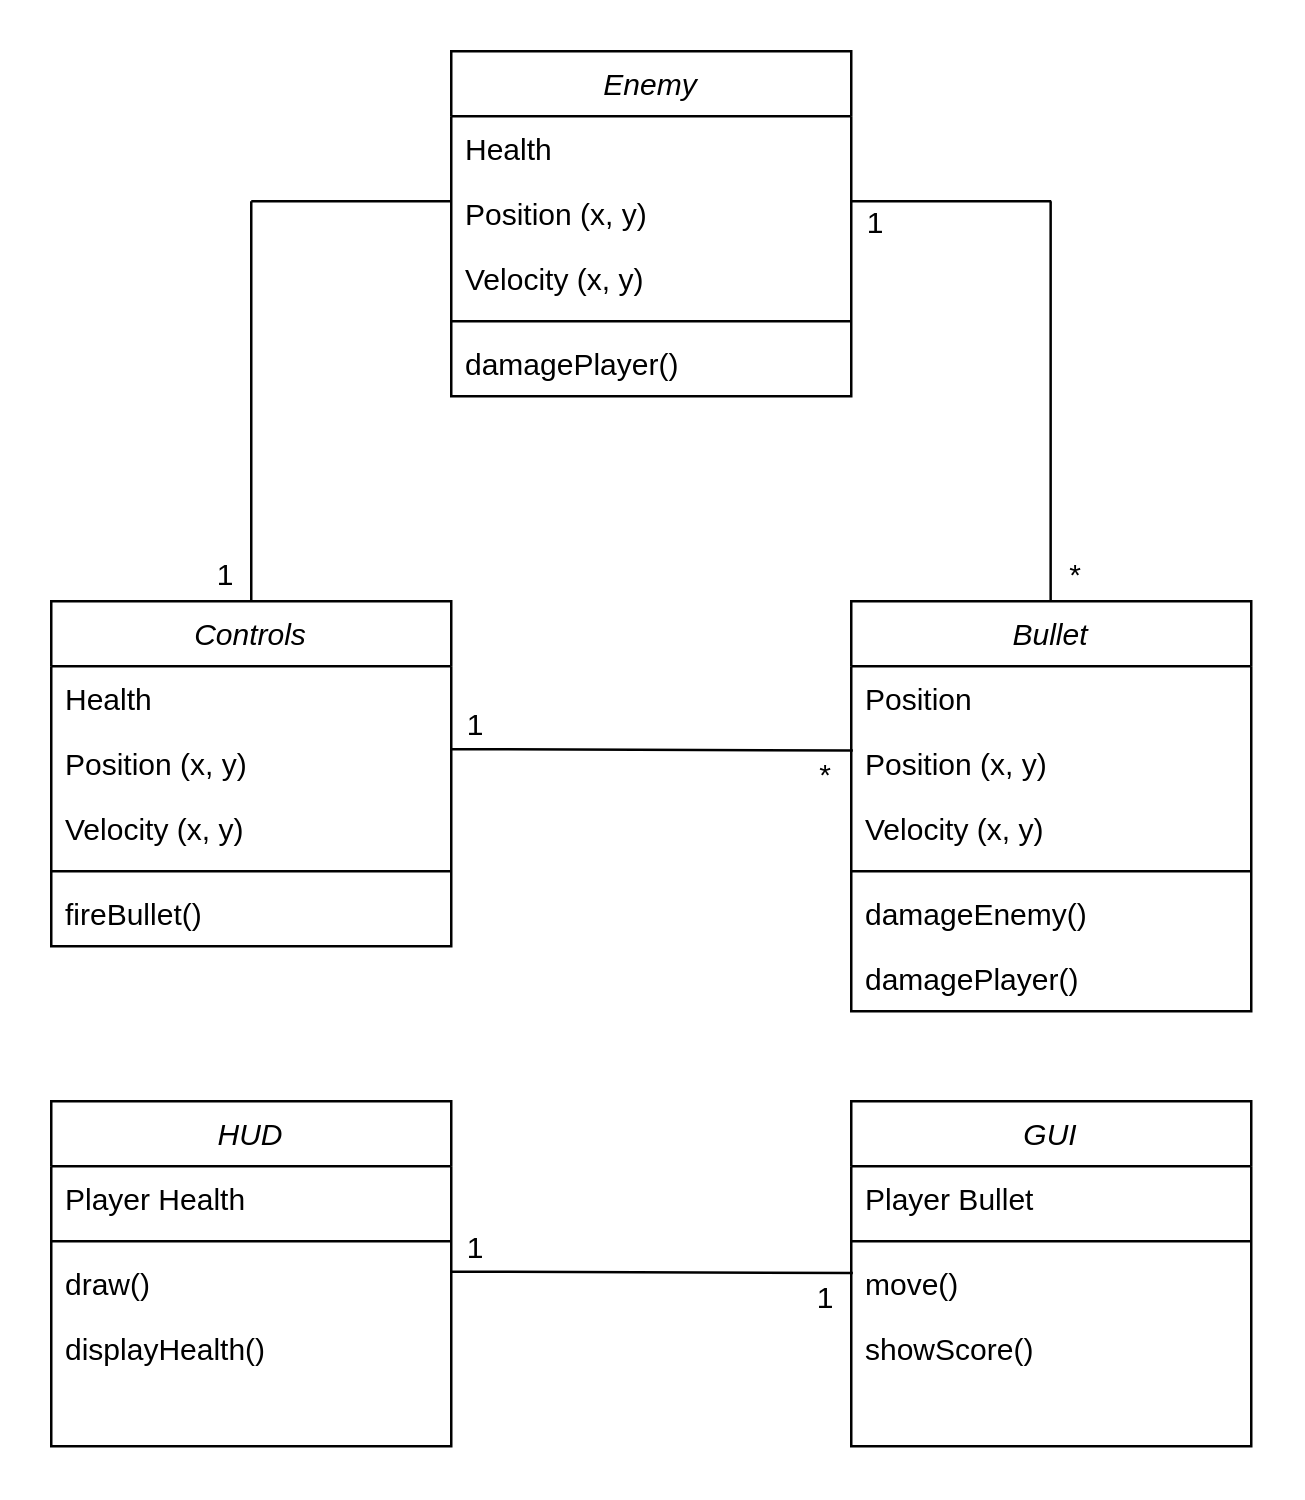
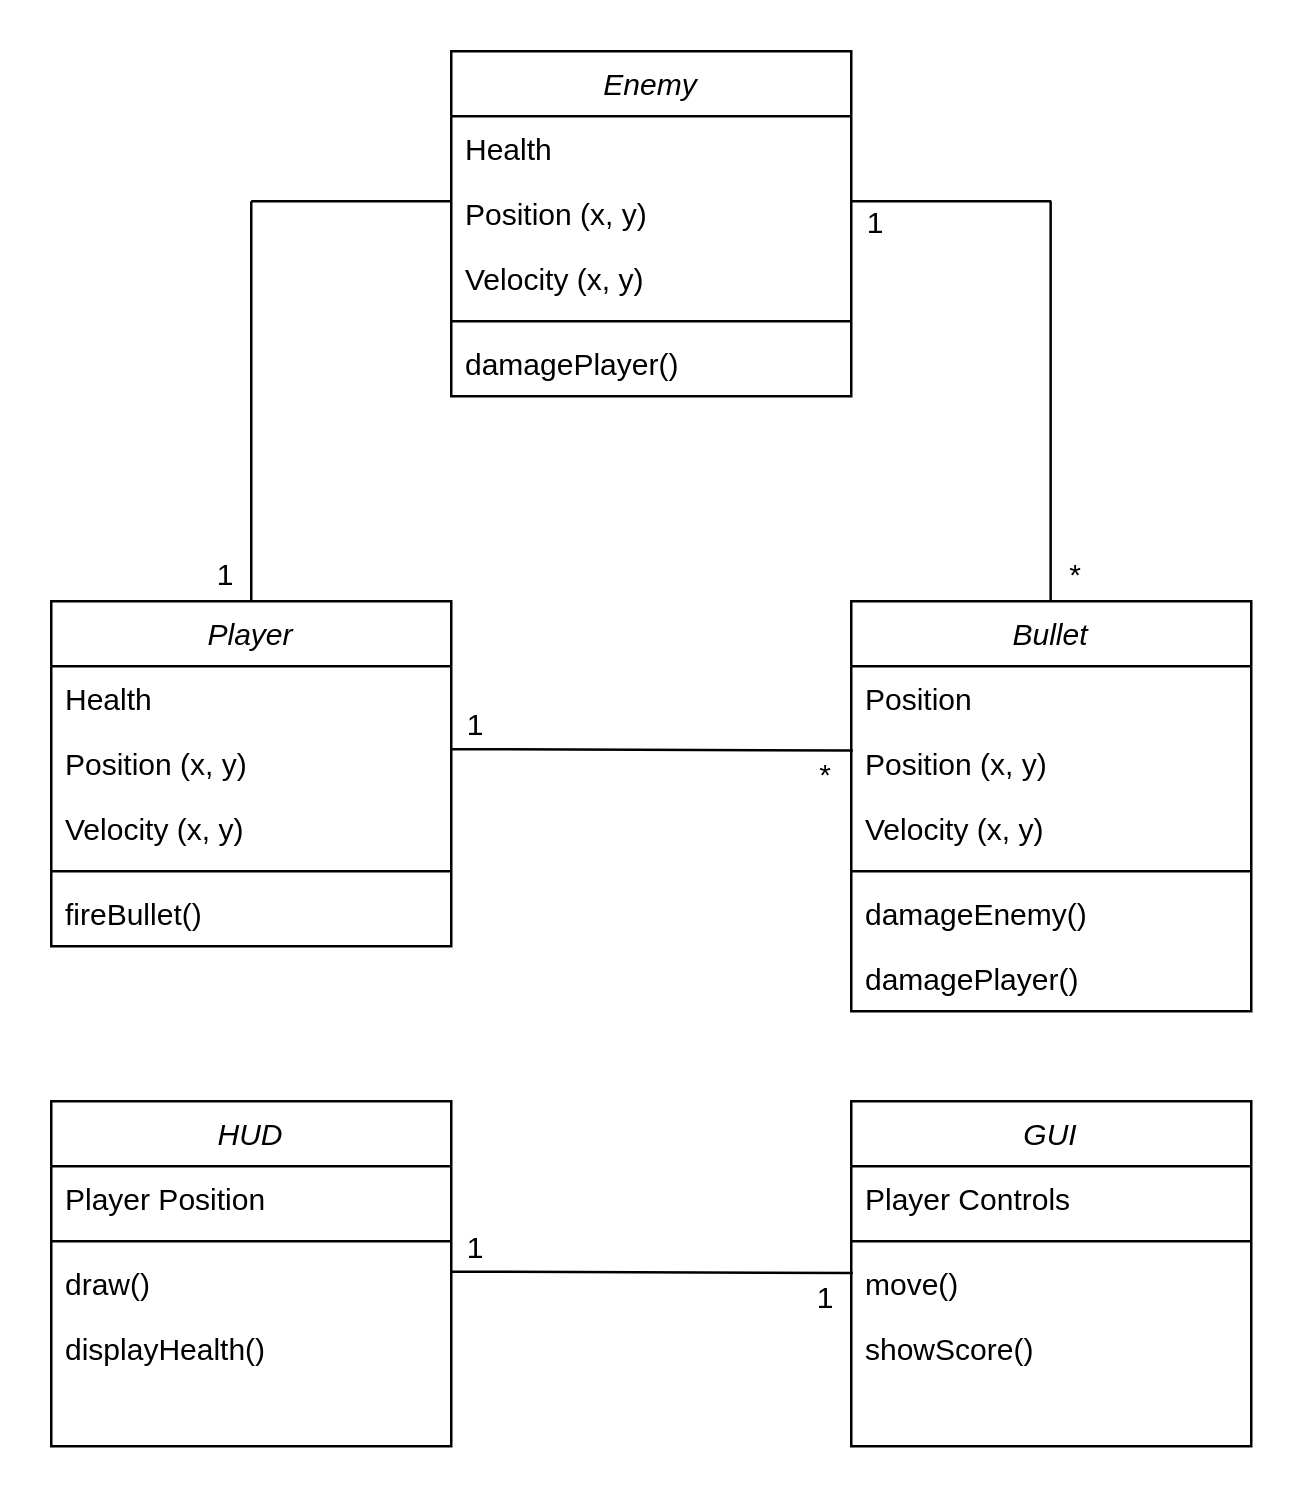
(250, 635) -> (250, 635)
(163, 1200) -> (175, 1200)
(959, 1200) -> (979, 1200)
